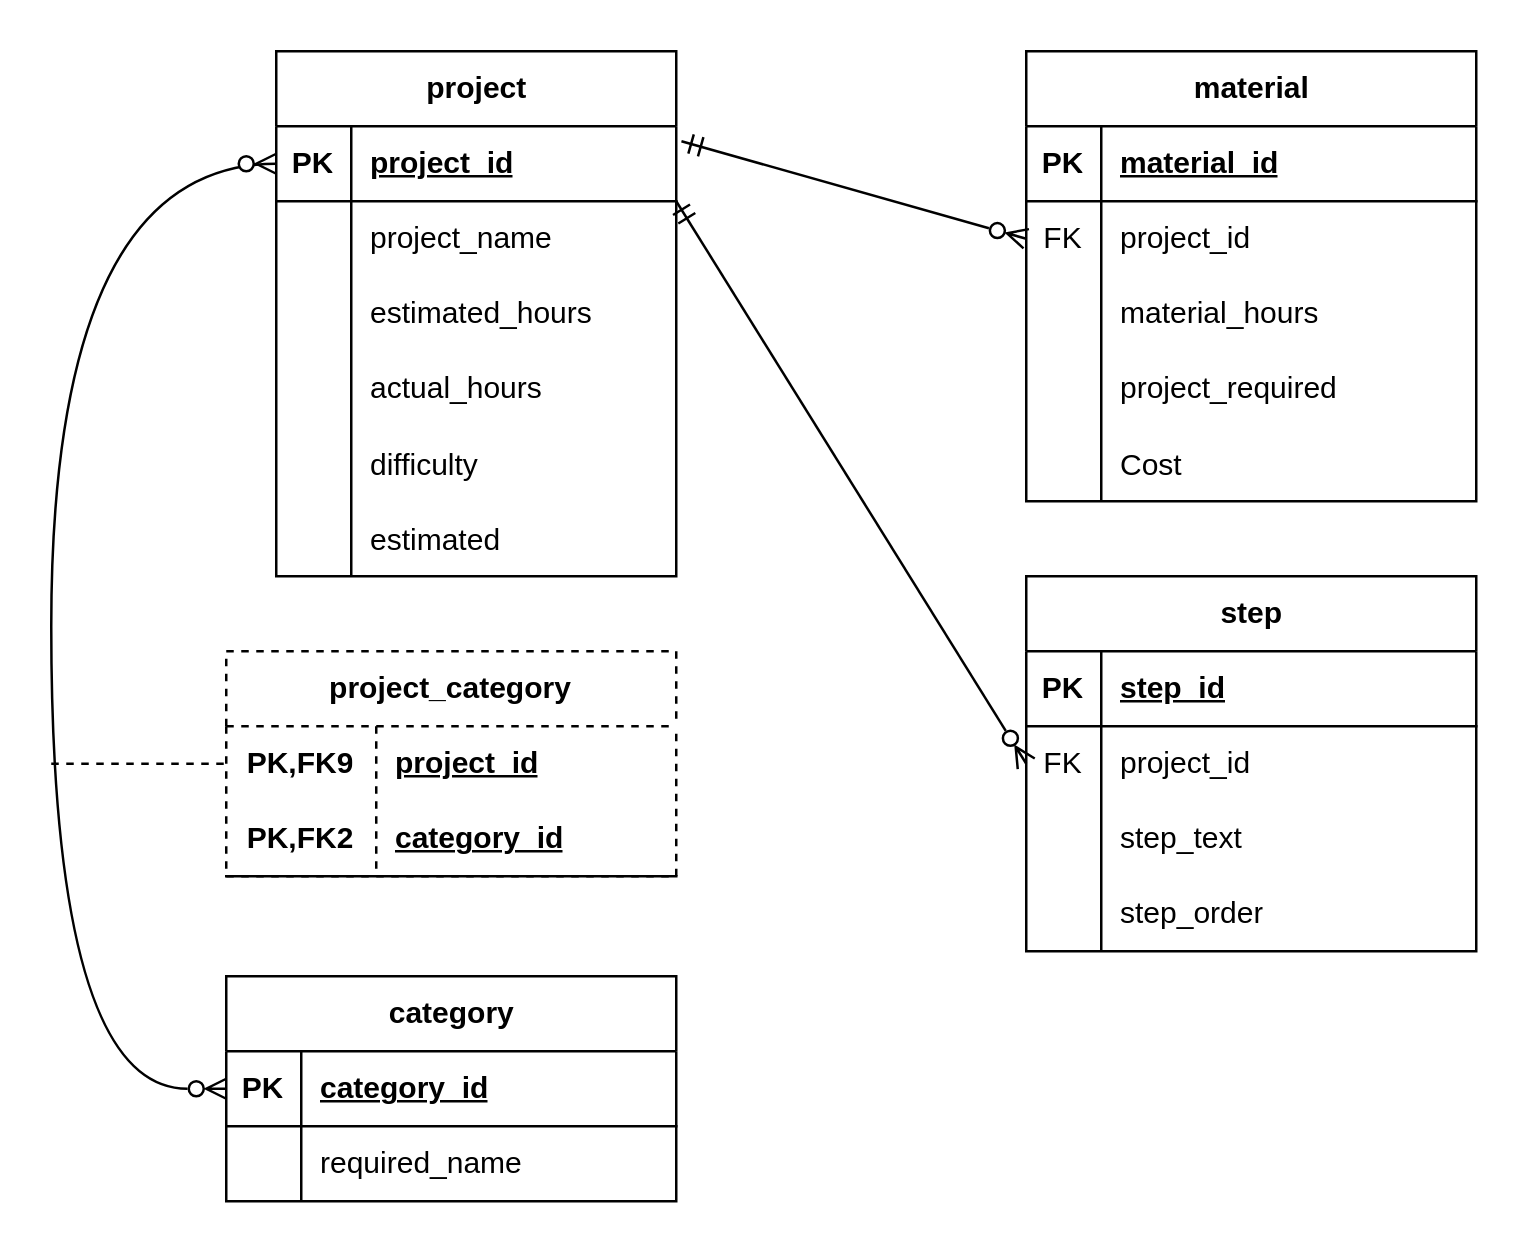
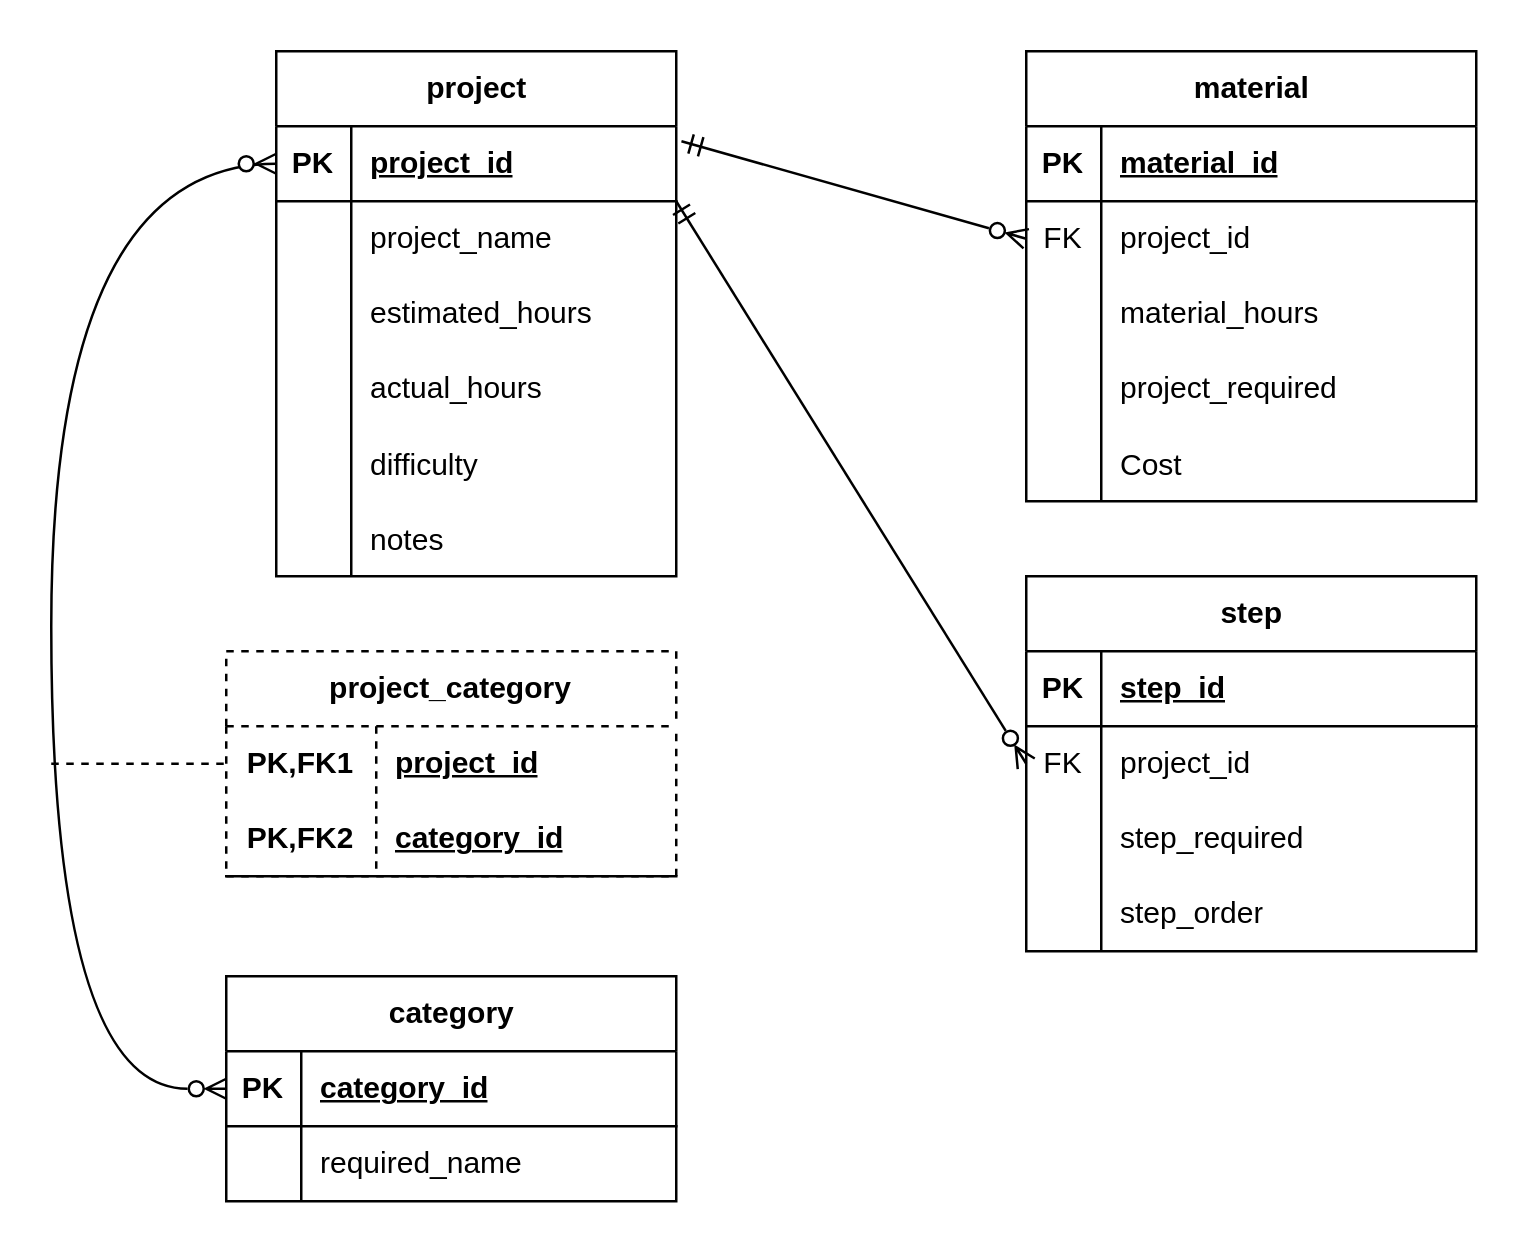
(442, 540) -> (412, 540)
(301, 764) -> (301, 764)
(1197, 839) -> (1227, 839)
